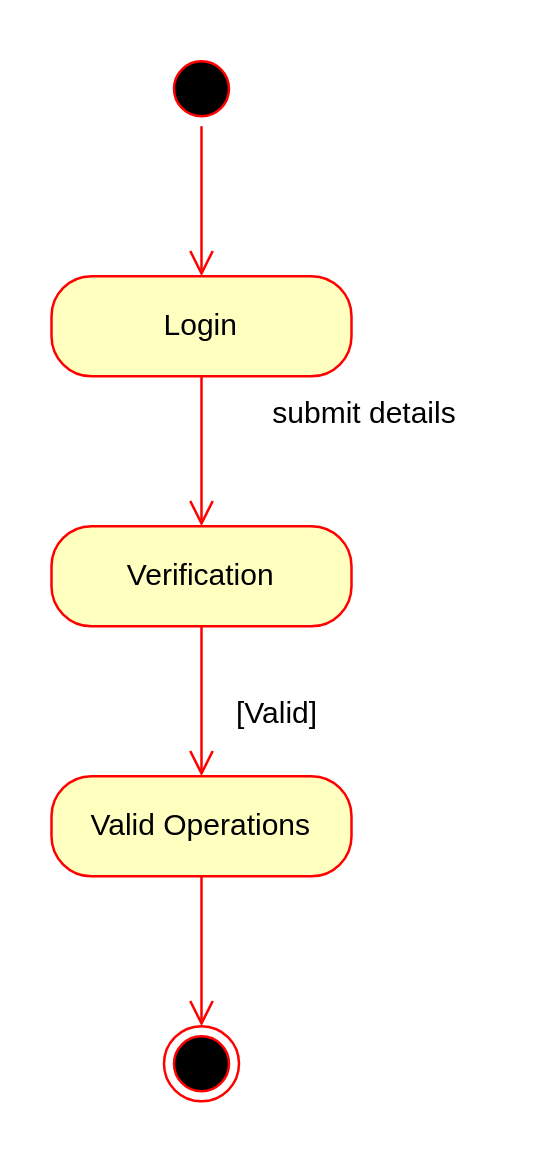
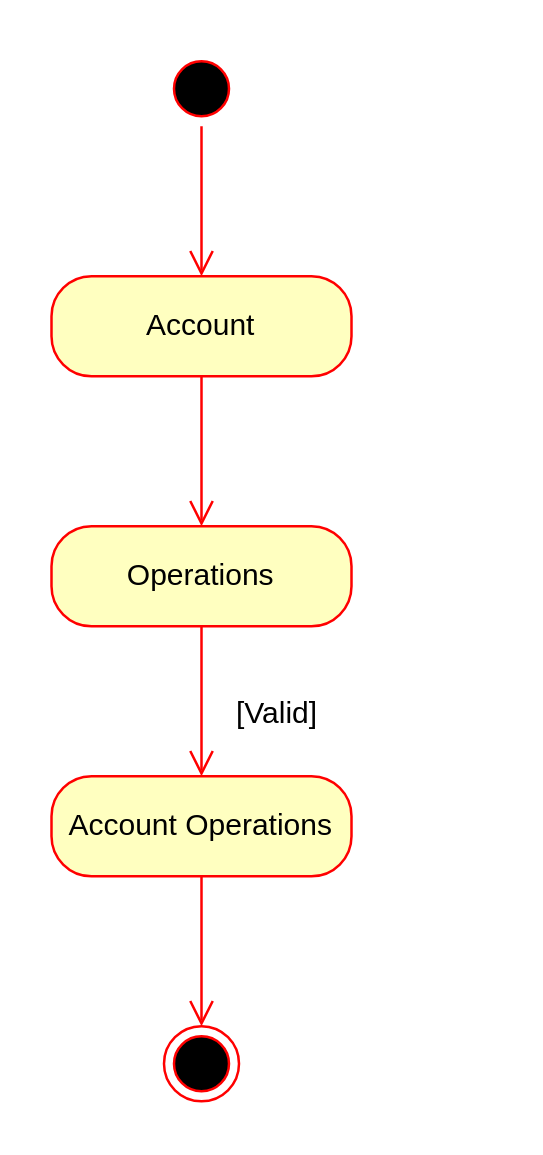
(201, 326) -> (201, 326)
(364, 414) -> none
(201, 576) -> (201, 576)
(201, 826) -> (201, 826)
